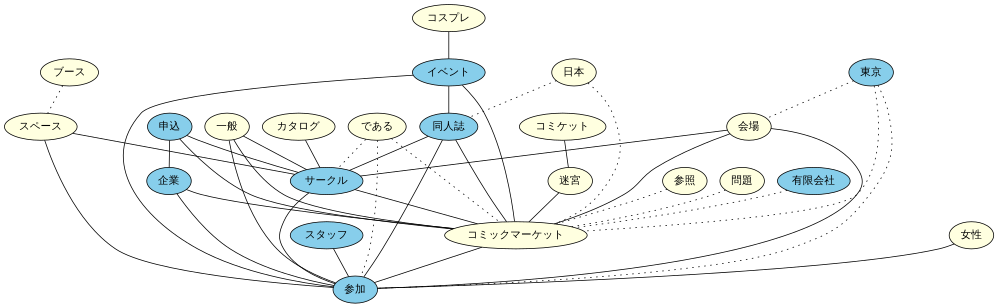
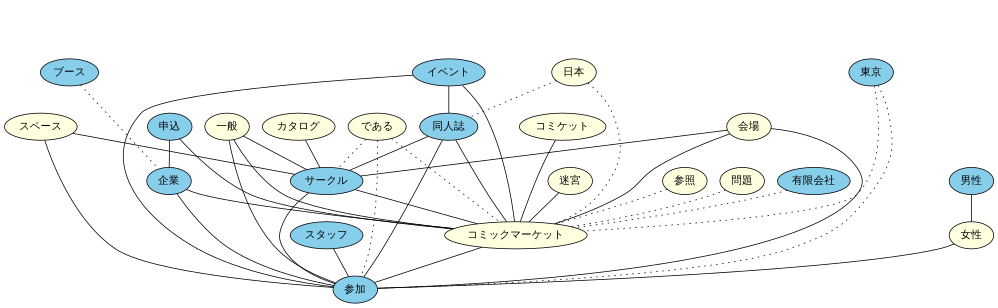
(449, 18) -> none
(69, 72) -> (69, 72)
(55, 99) -> (120, 127)
(810, 100) -> none
(567, 155) -> (536, 180)
(253, 159) -> none
none -> (971, 181)
